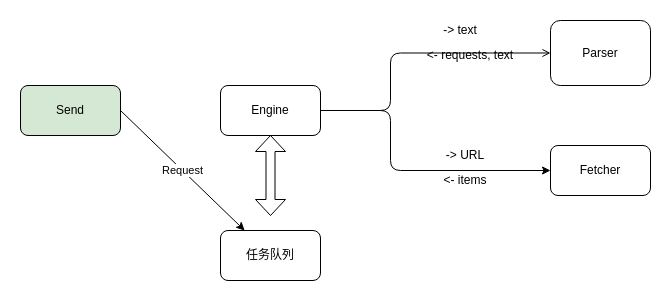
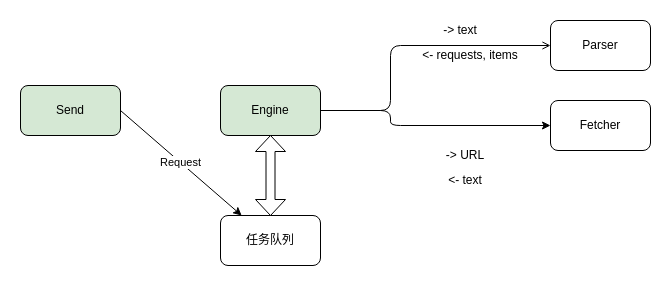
(601, 53) -> (601, 46)
(471, 56) -> (471, 56)
(271, 111) -> (271, 111)
(601, 171) -> (601, 126)
(466, 181) -> (466, 181)
(271, 256) -> (271, 241)
